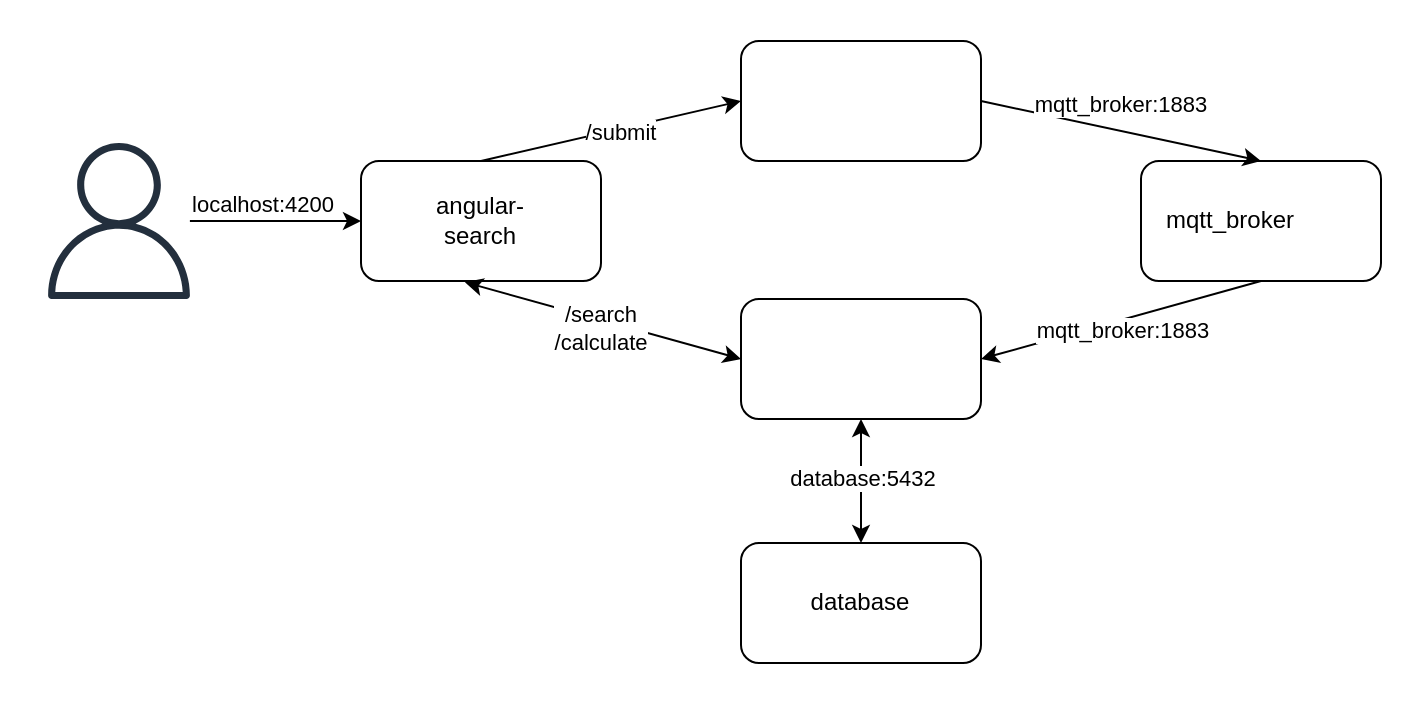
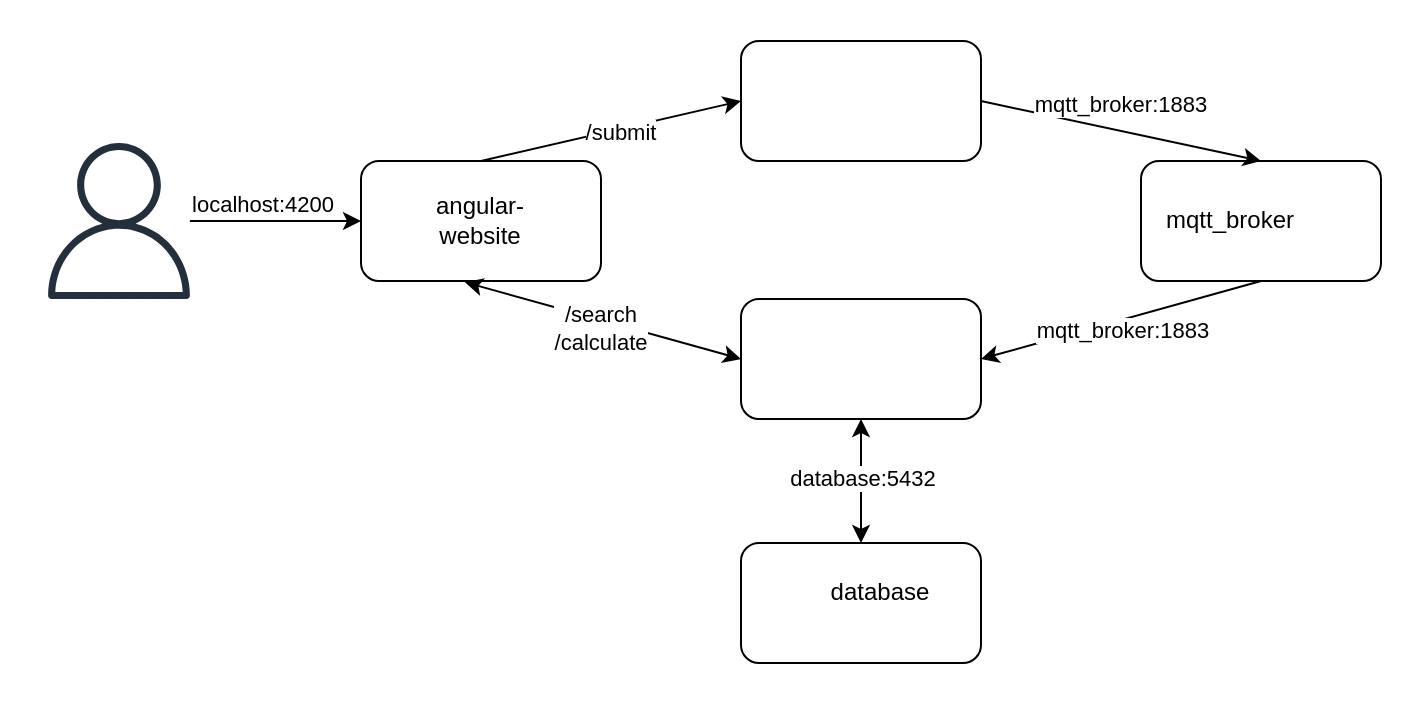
(481, 221) -> (481, 221)
(861, 603) -> (881, 593)
